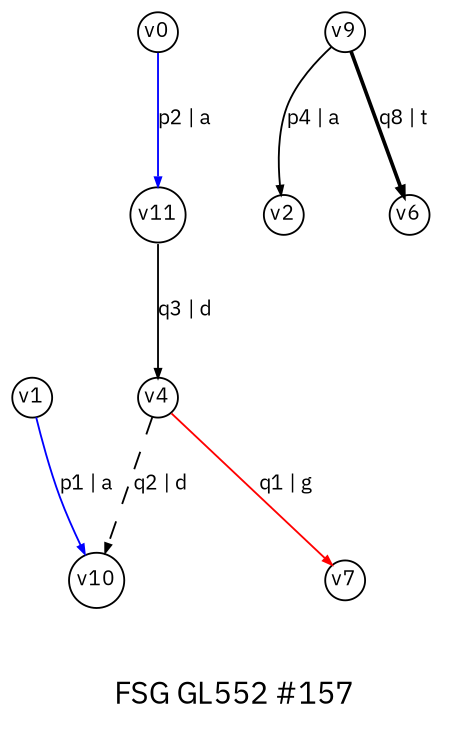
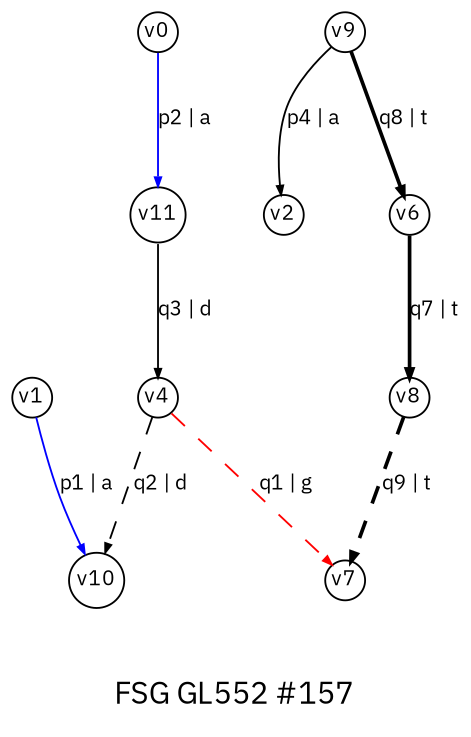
none -> (410, 398)
(248, 486) -> (248, 486)
